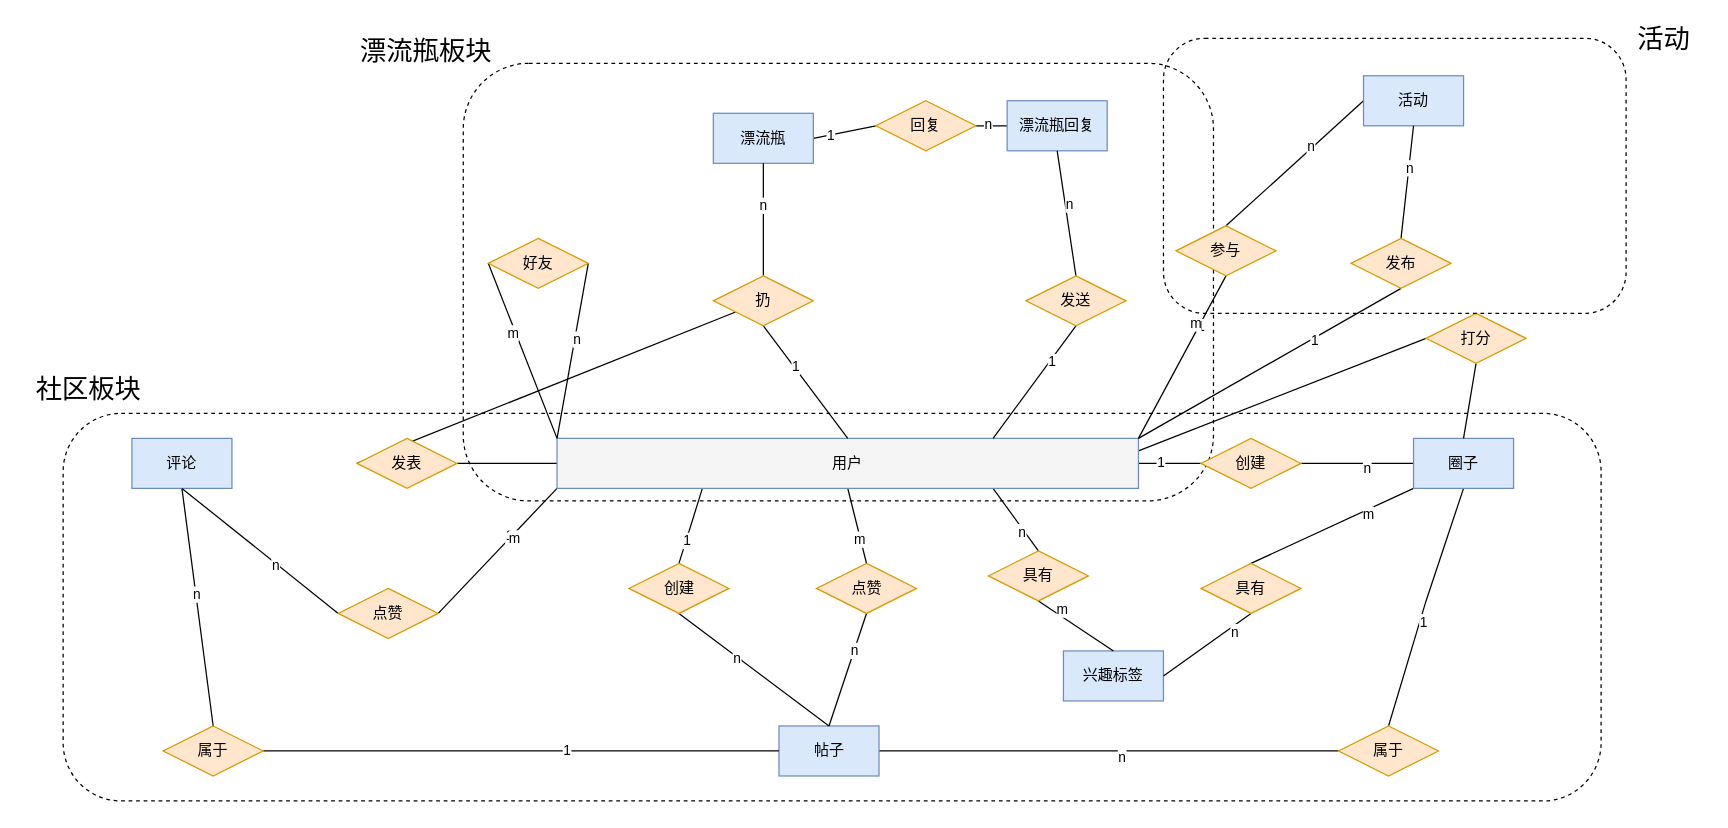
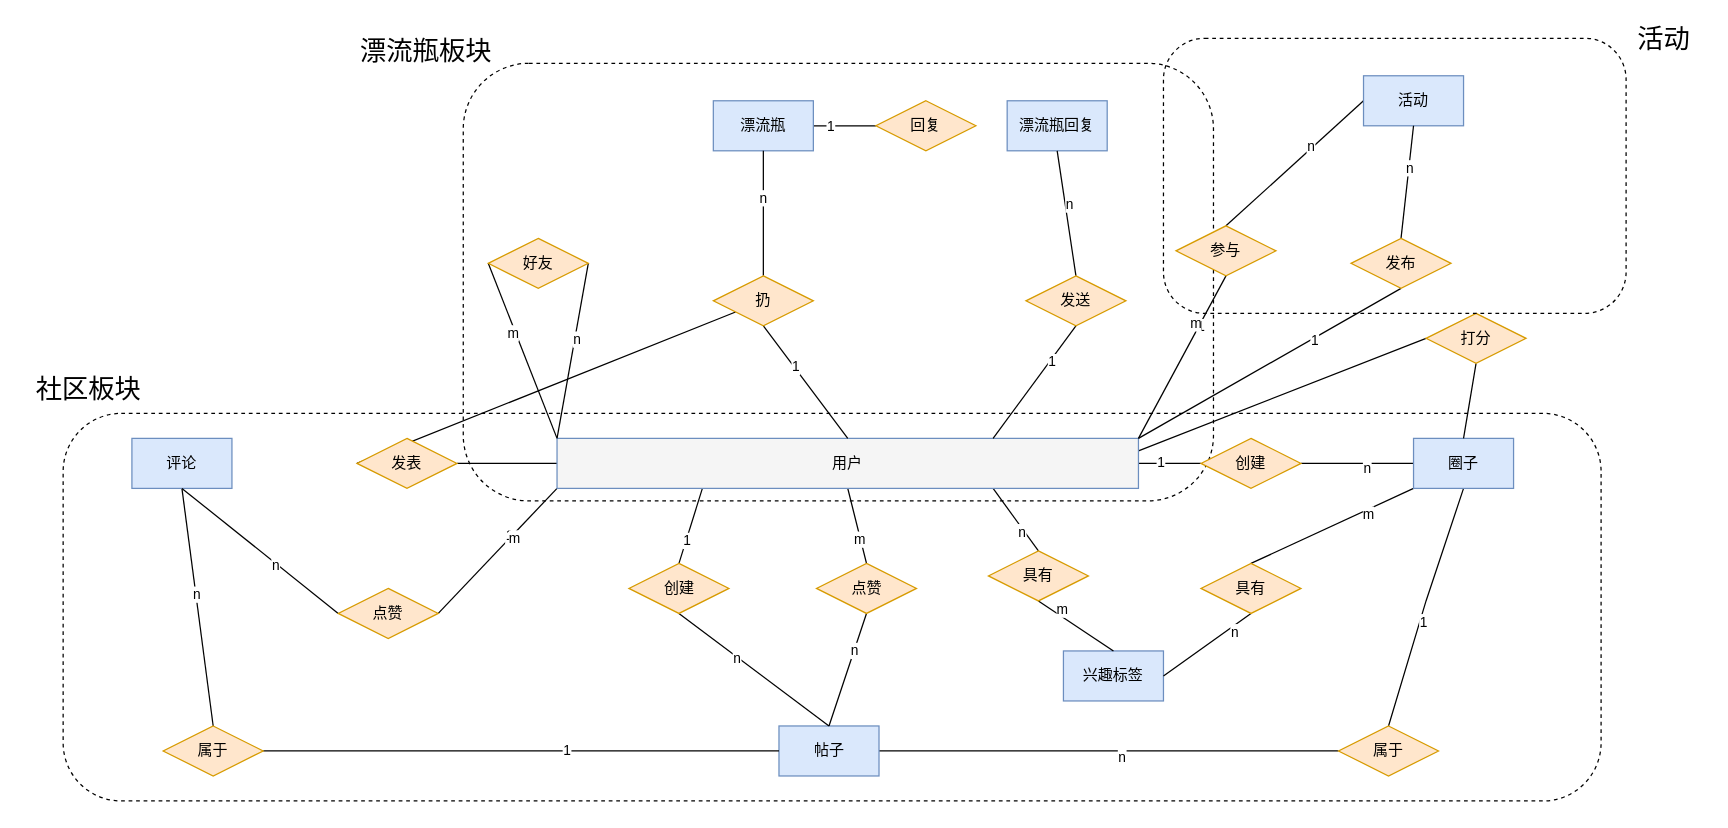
(992, 126) -> none
(763, 138) -> (763, 126)
